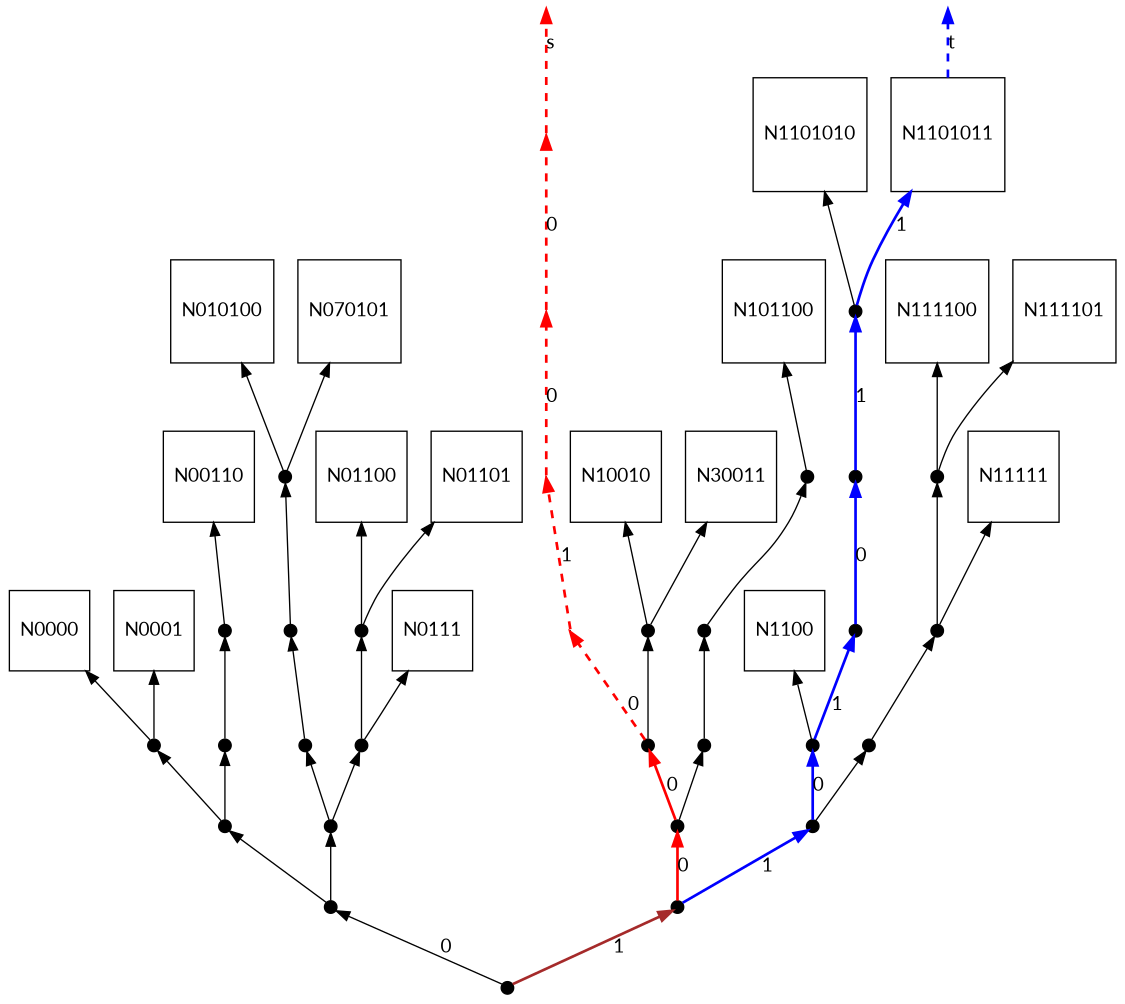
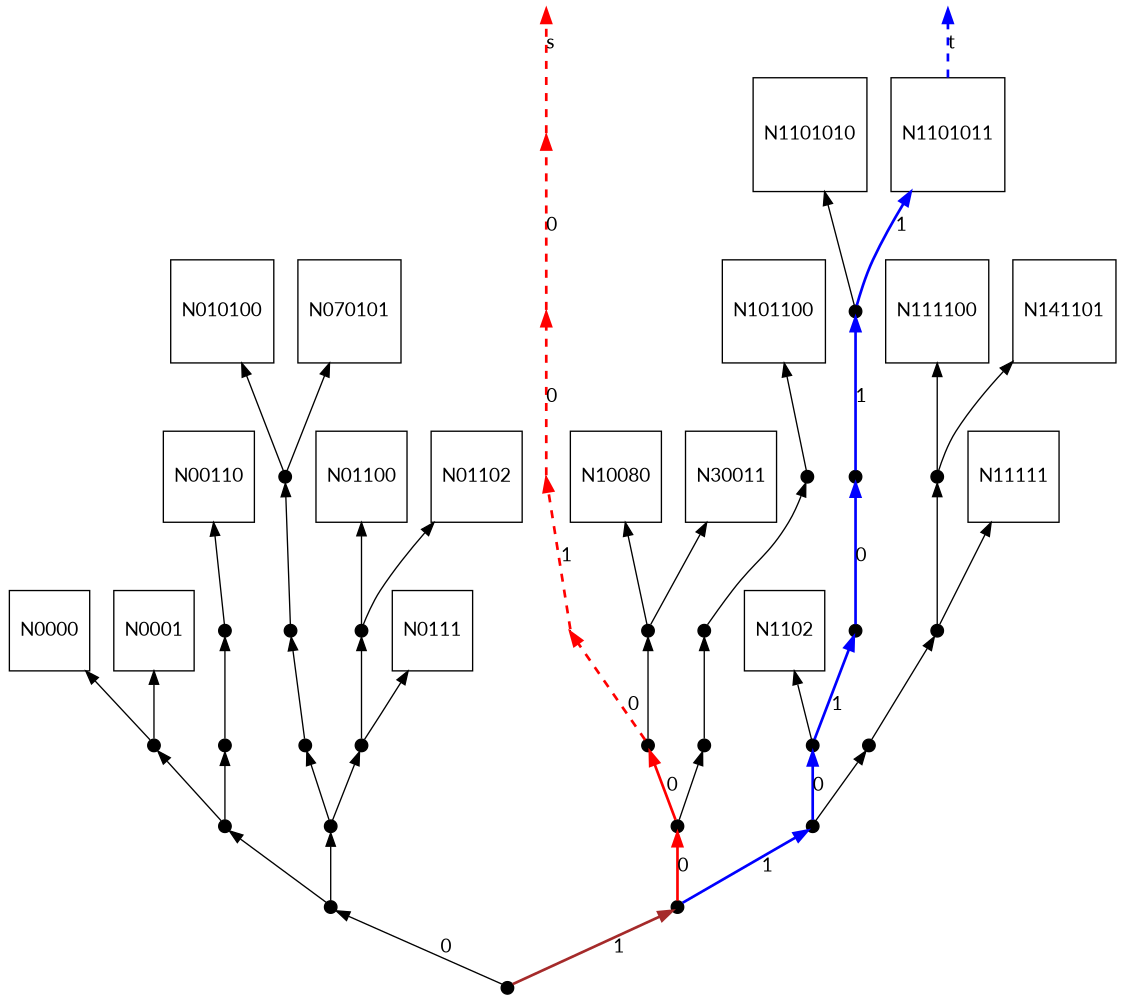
(1064, 311) -> (1064, 311)
(477, 477) -> (477, 477)
(616, 477) -> (616, 477)
(785, 631) -> (785, 631)
